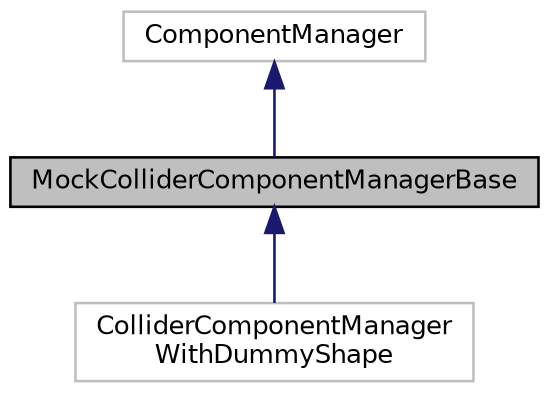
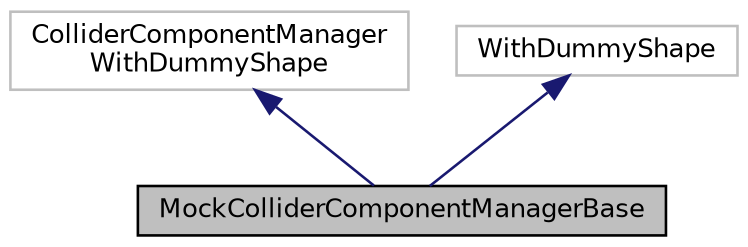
(274, 36) -> (597, 51)
(274, 268) -> (325, 146)
